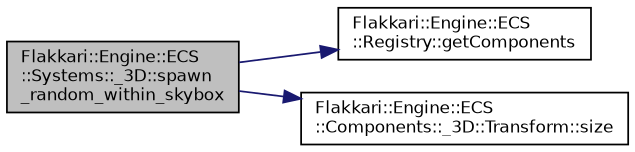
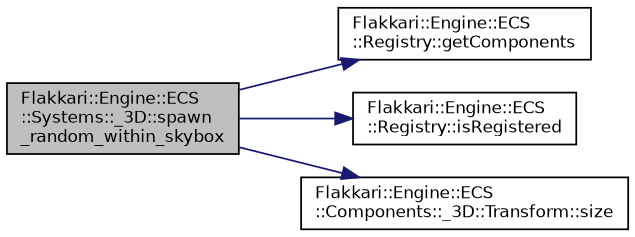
none -> (465, 119)
